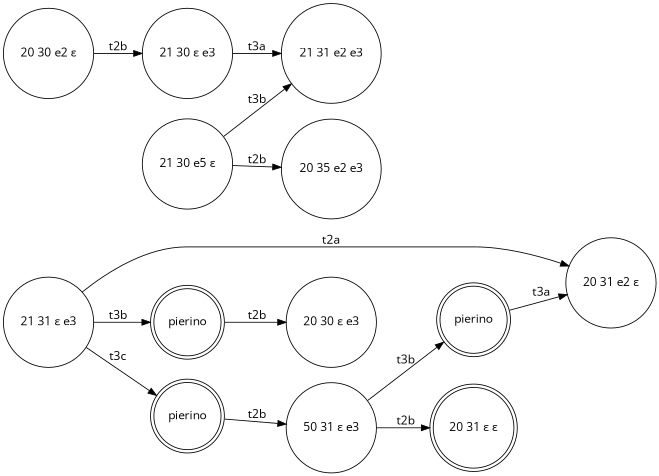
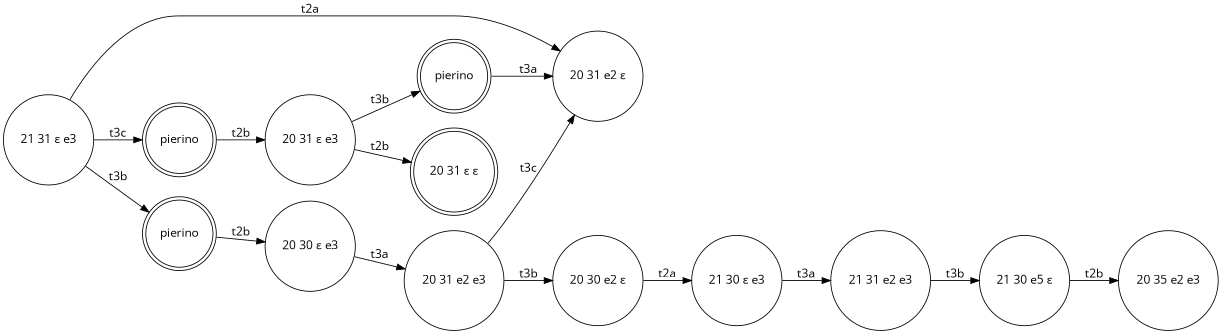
(118, 47) -> (667, 274)
(254, 113) -> (951, 281)
none -> (454, 281)
(331, 428) -> (310, 140)
